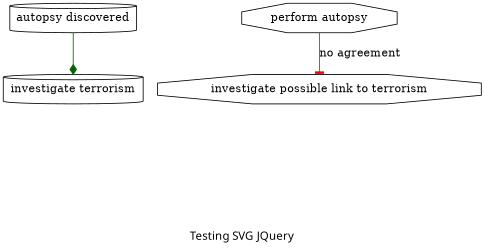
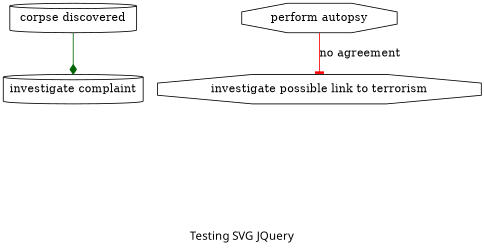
(73, 18) -> (73, 18)
(73, 89) -> (73, 89)
